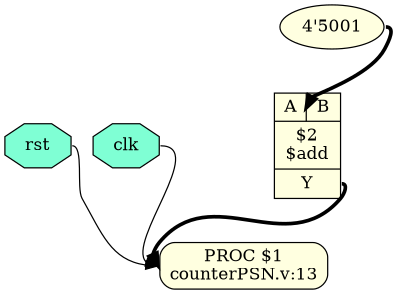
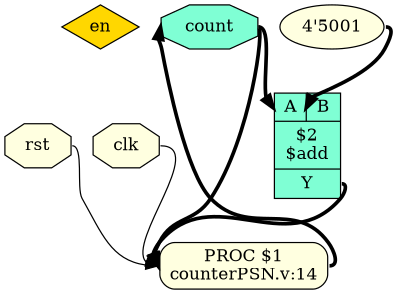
none -> (100, 27)
none -> (209, 27)
(38, 146) -> (38, 146)
(126, 146) -> (126, 146)
(307, 146) -> (307, 146)
(244, 266) -> (244, 266)
